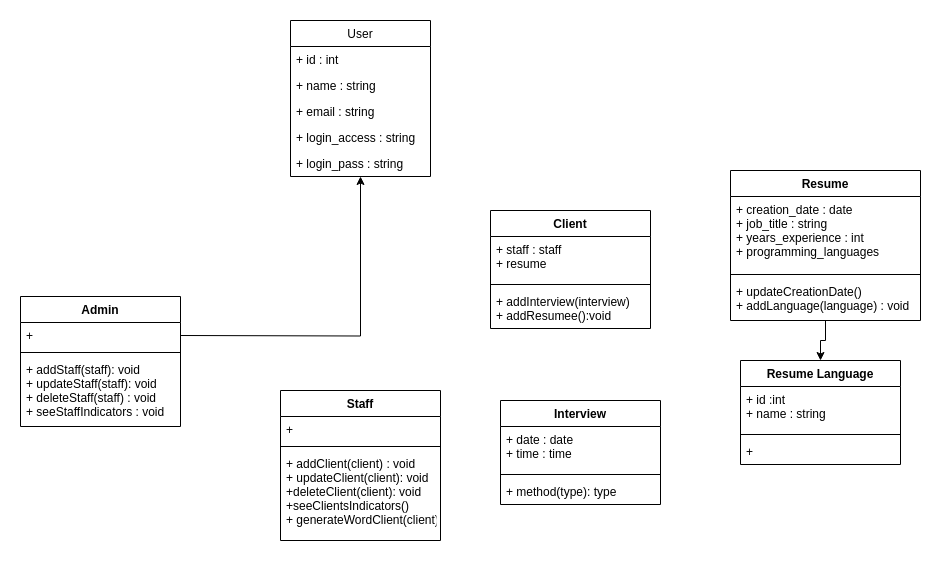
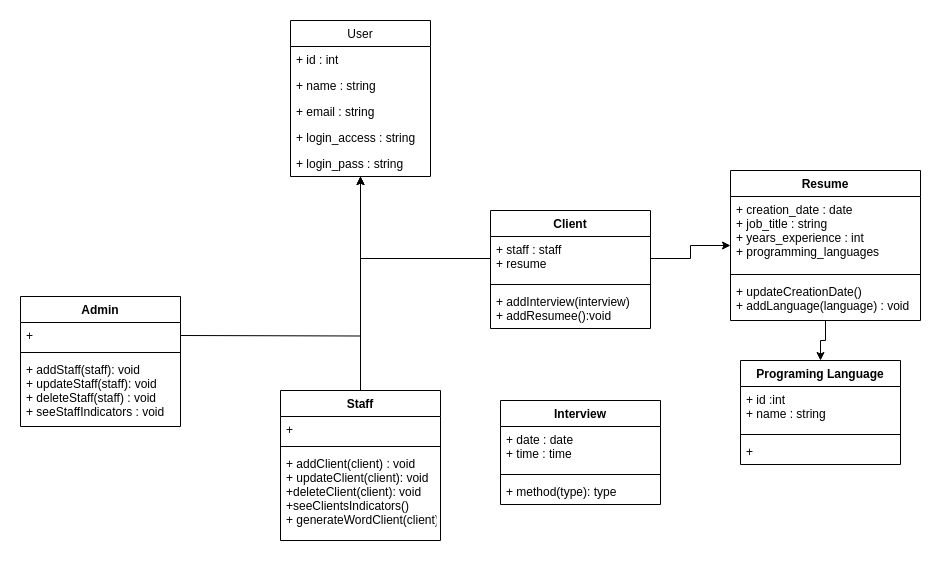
none -> (691, 256)
none -> (426, 259)
none -> (361, 364)
(820, 374) -> (820, 374)
